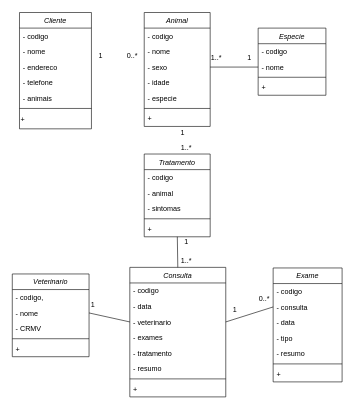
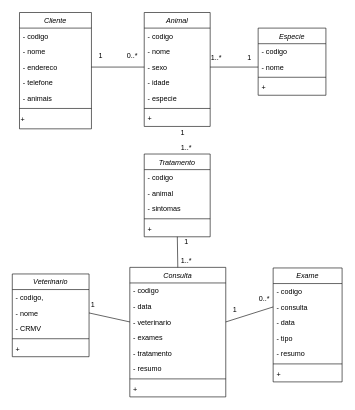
none -> (117, 67)
